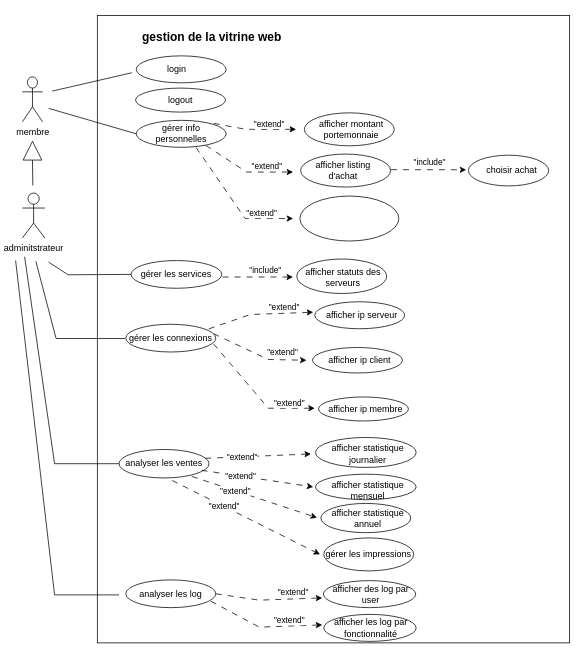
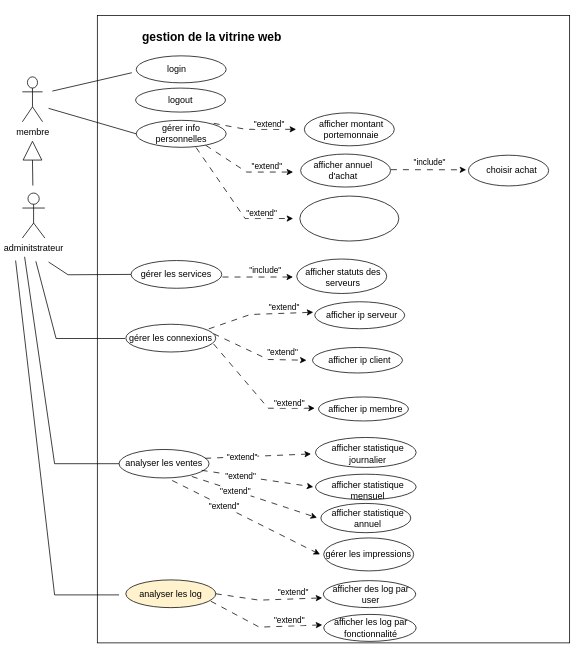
(343, 171) -> (343, 171)
(171, 594) -> (171, 594)
